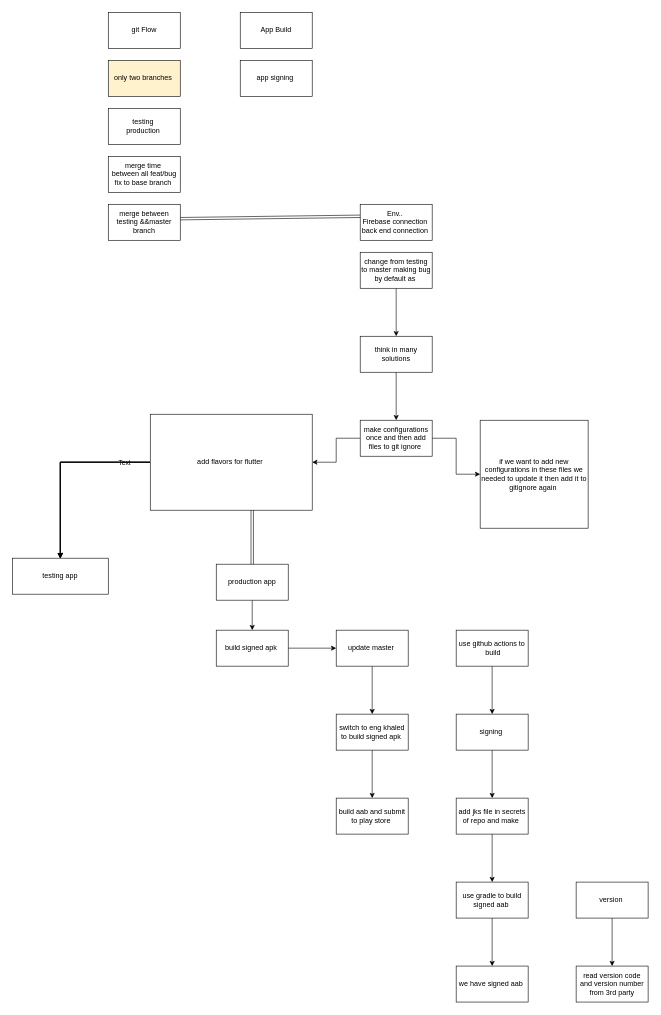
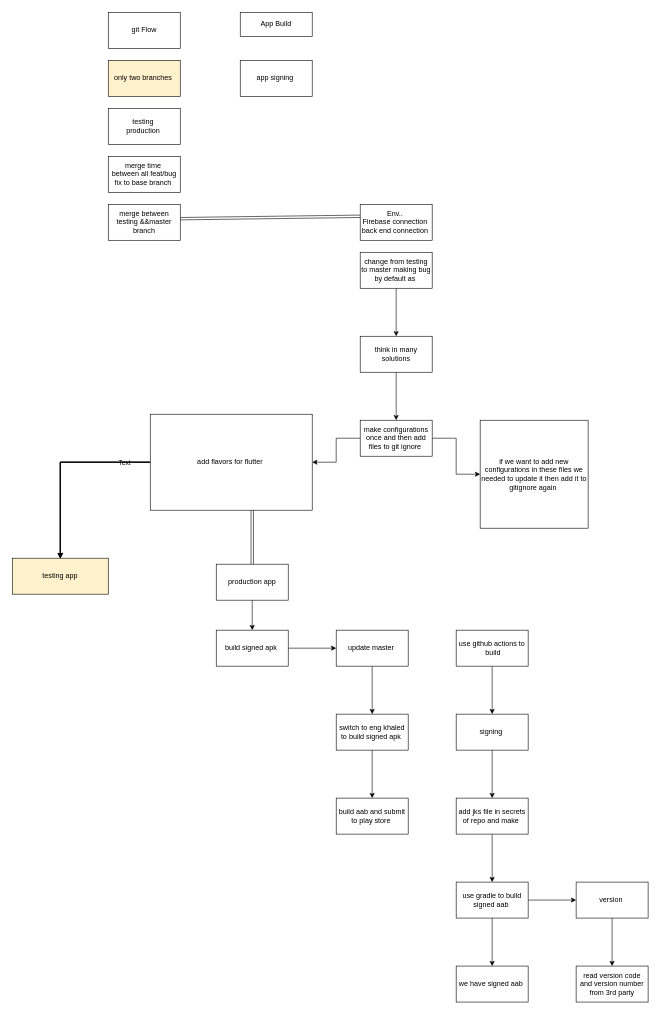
(276, 30) -> (276, 24)
(60, 576) -> (60, 576)
none -> (570, 900)
